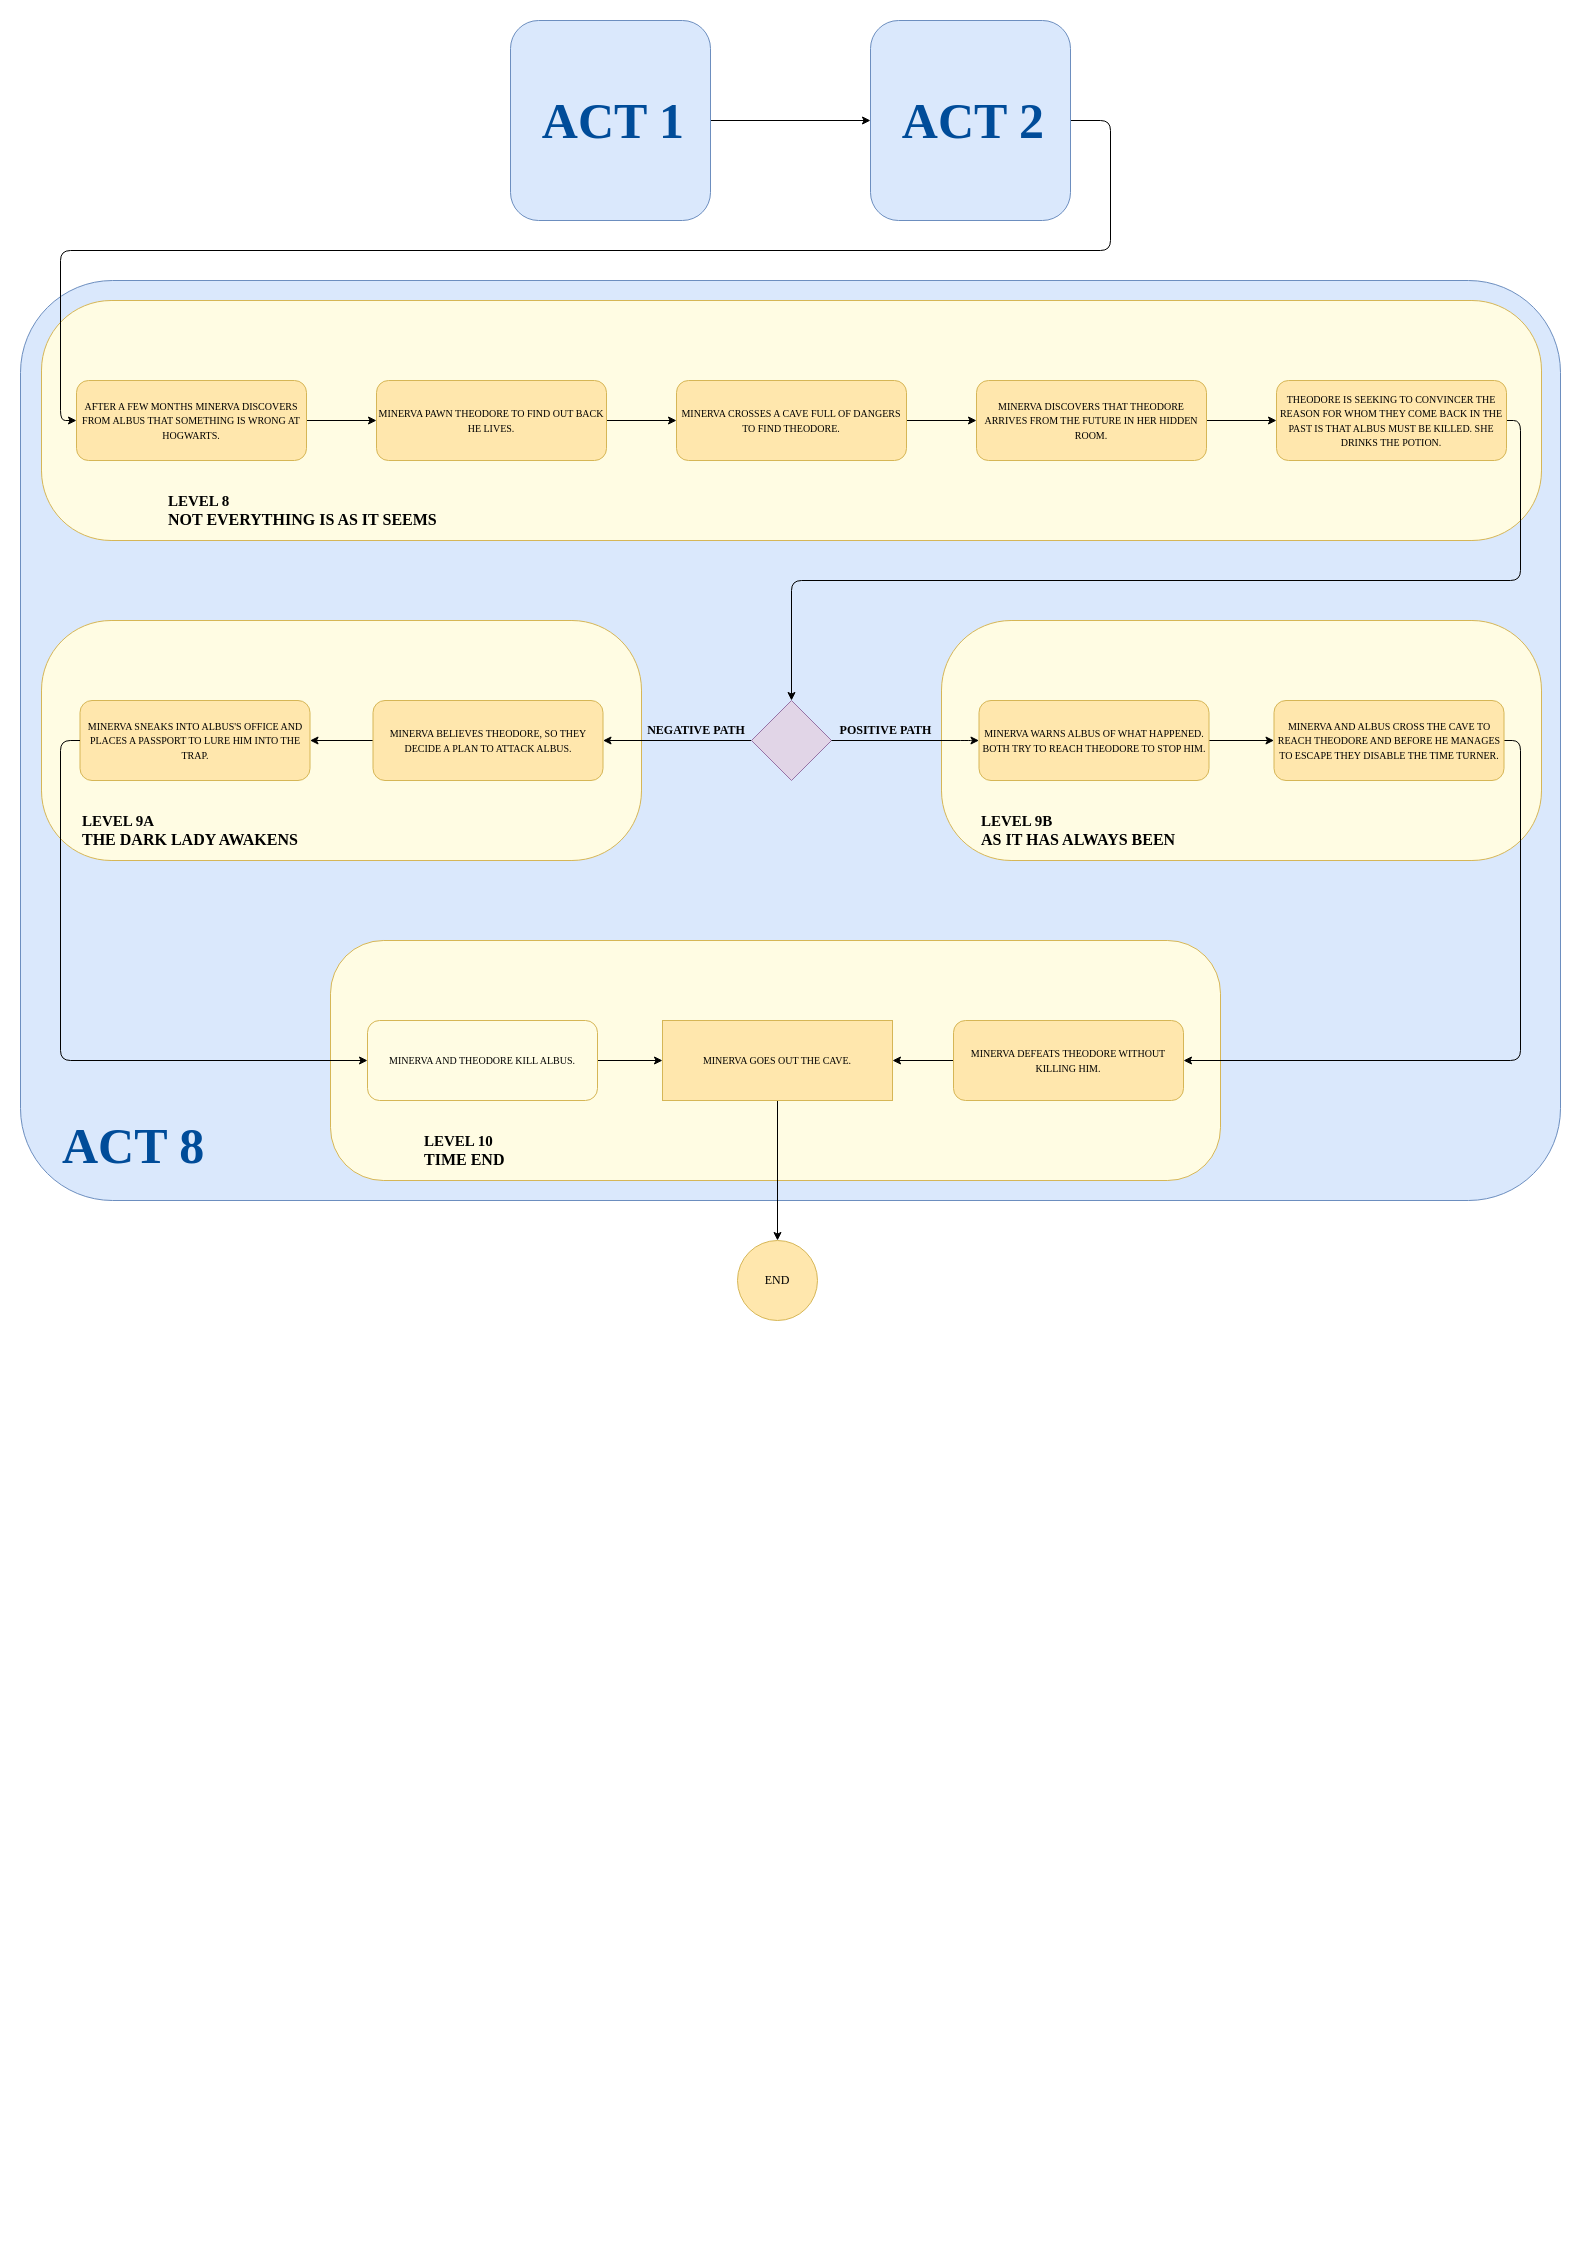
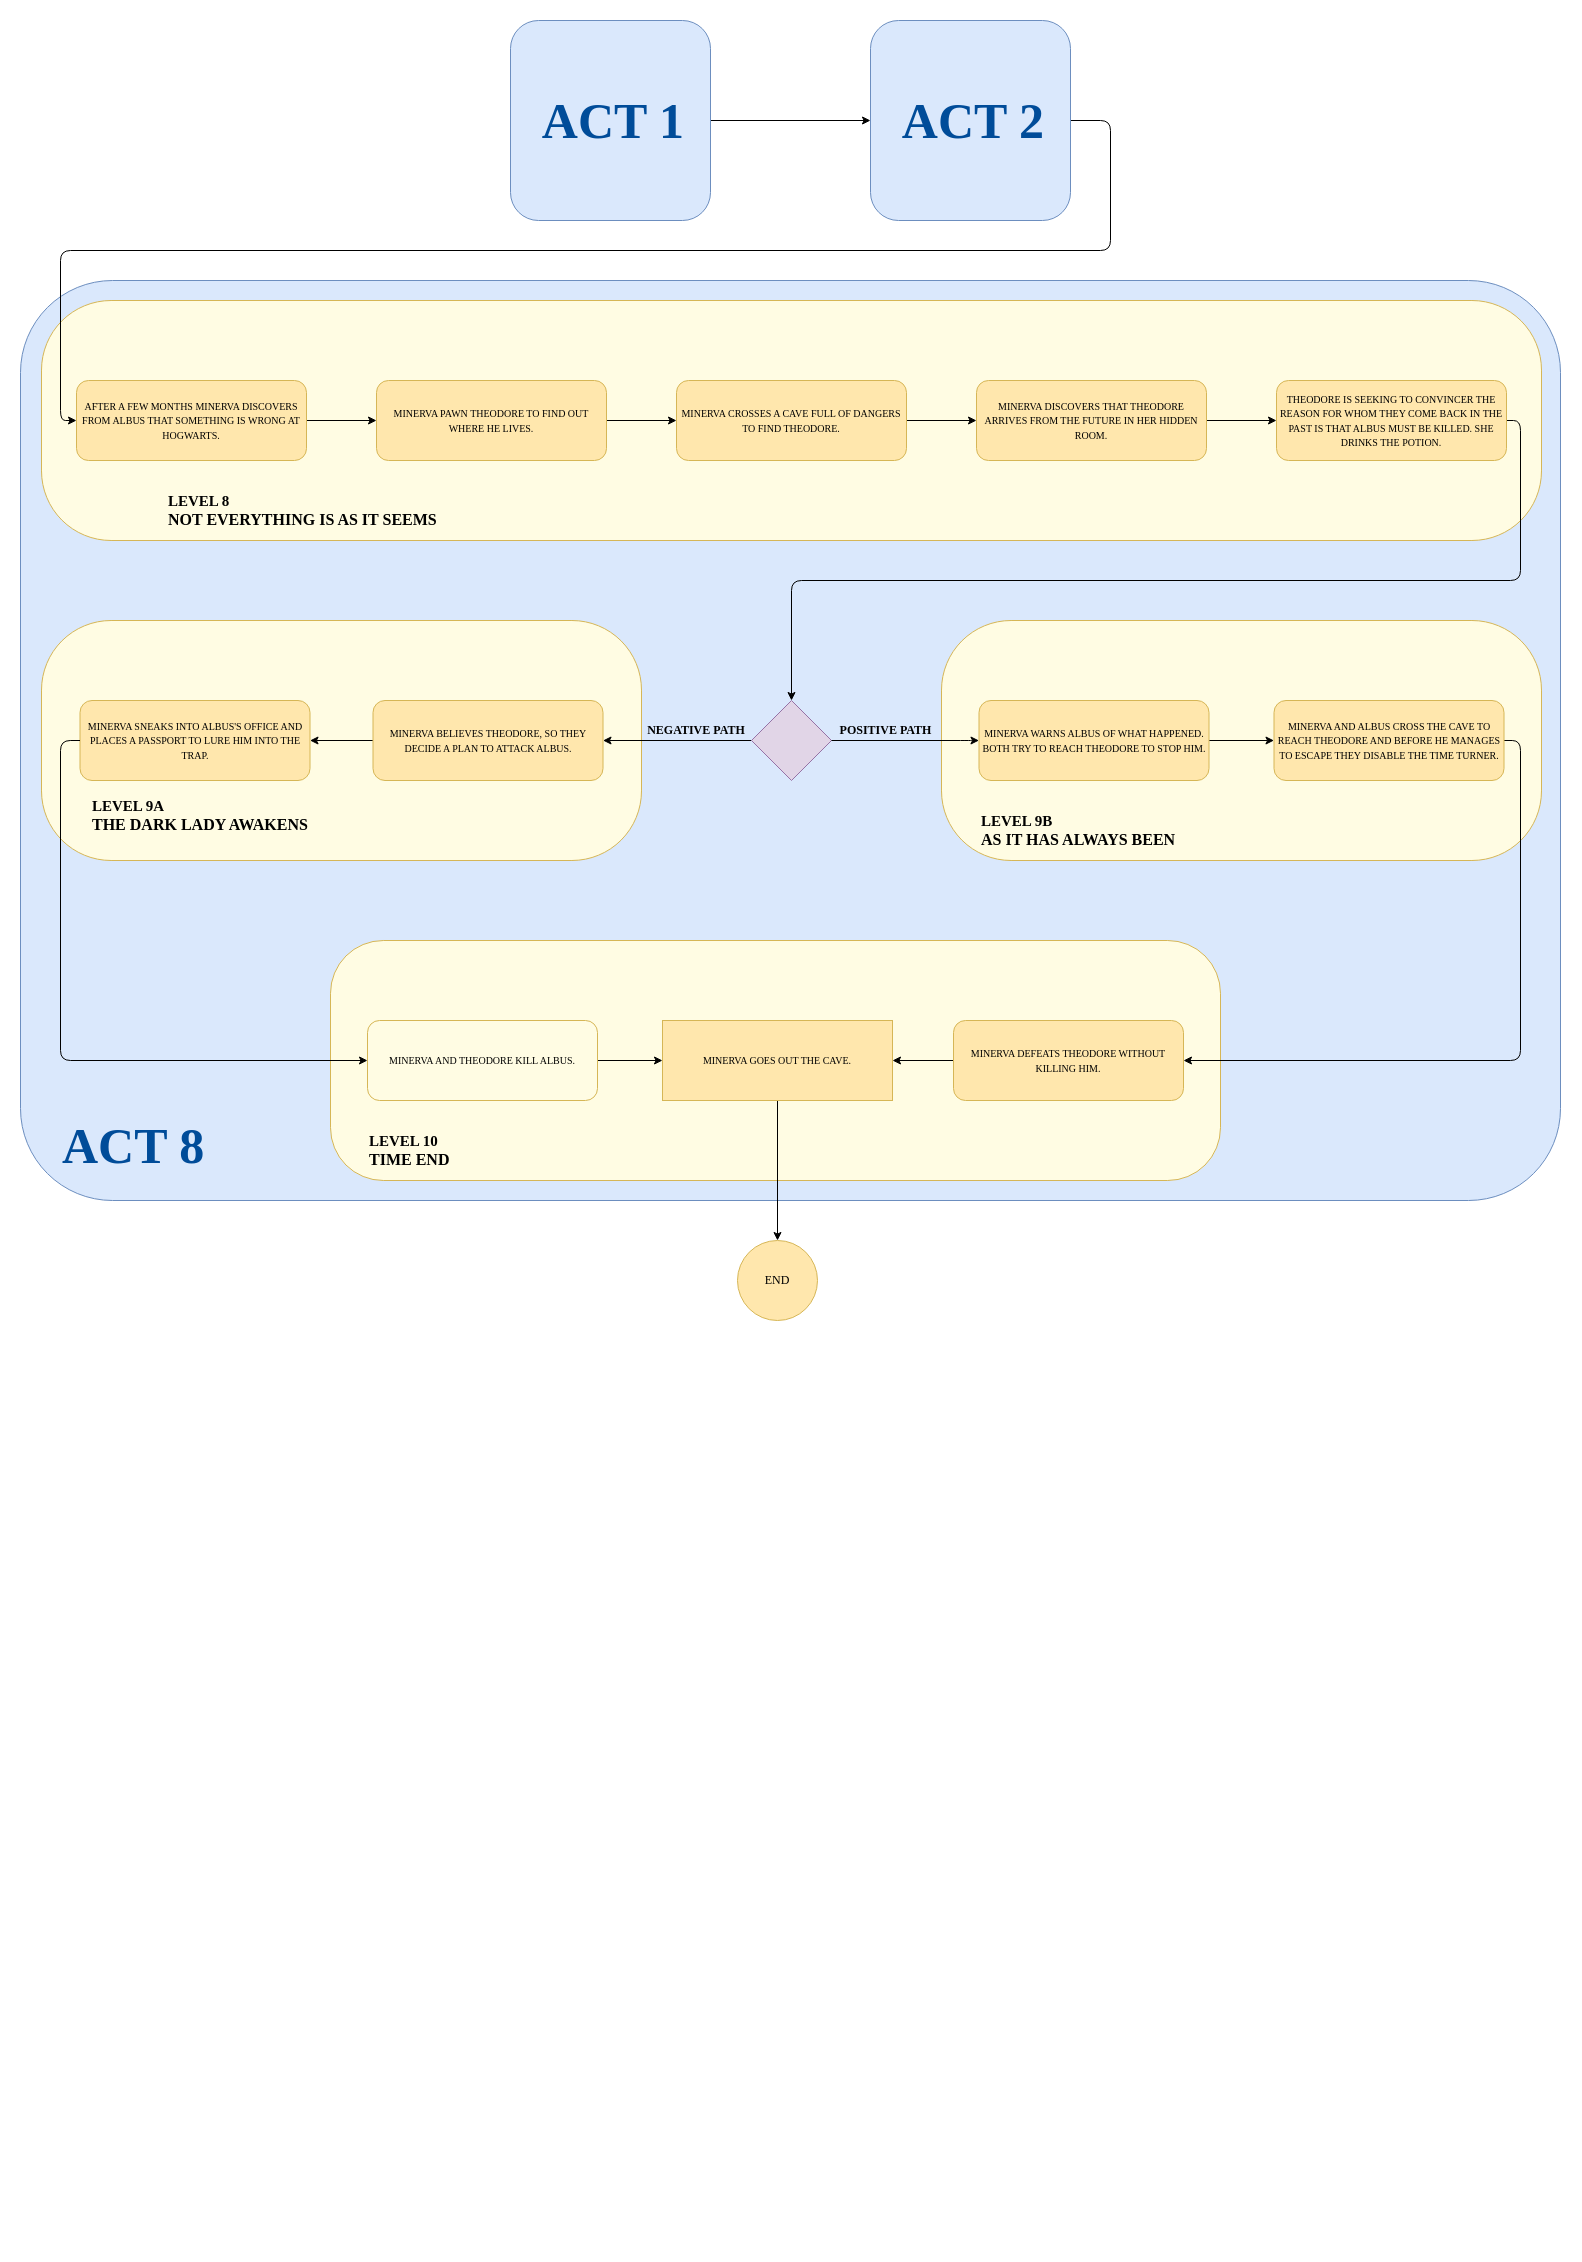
(492, 421) -> (492, 421)
(220, 831) -> (230, 816)
(581, 1151) -> (526, 1151)
